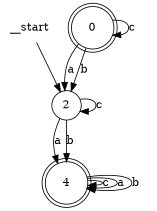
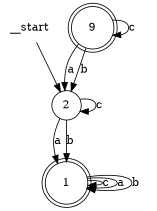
(93, 28) -> (93, 28)
(67, 183) -> (67, 183)
